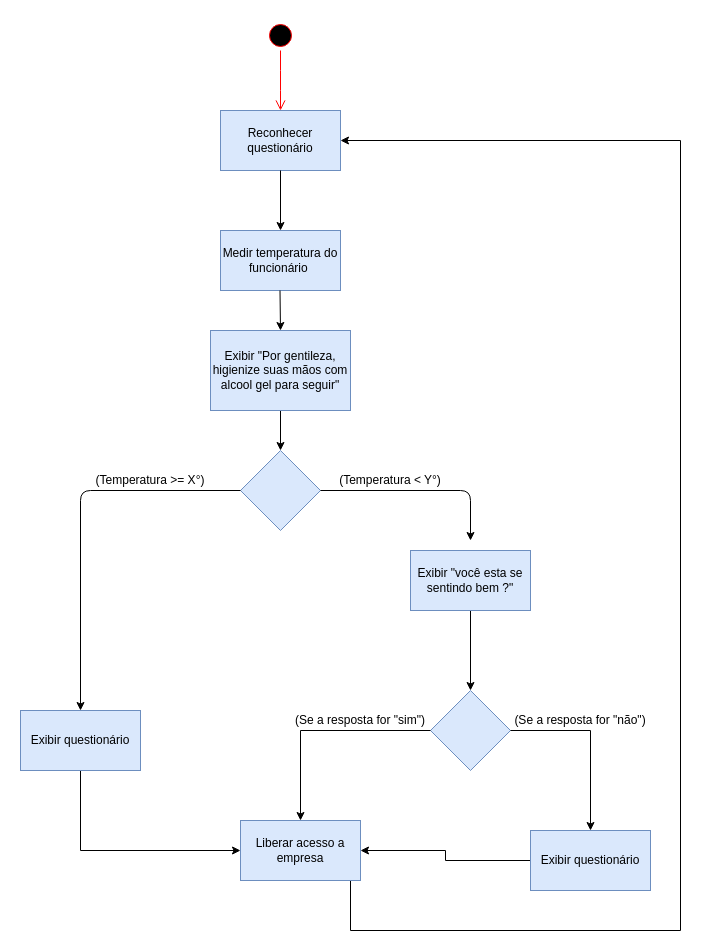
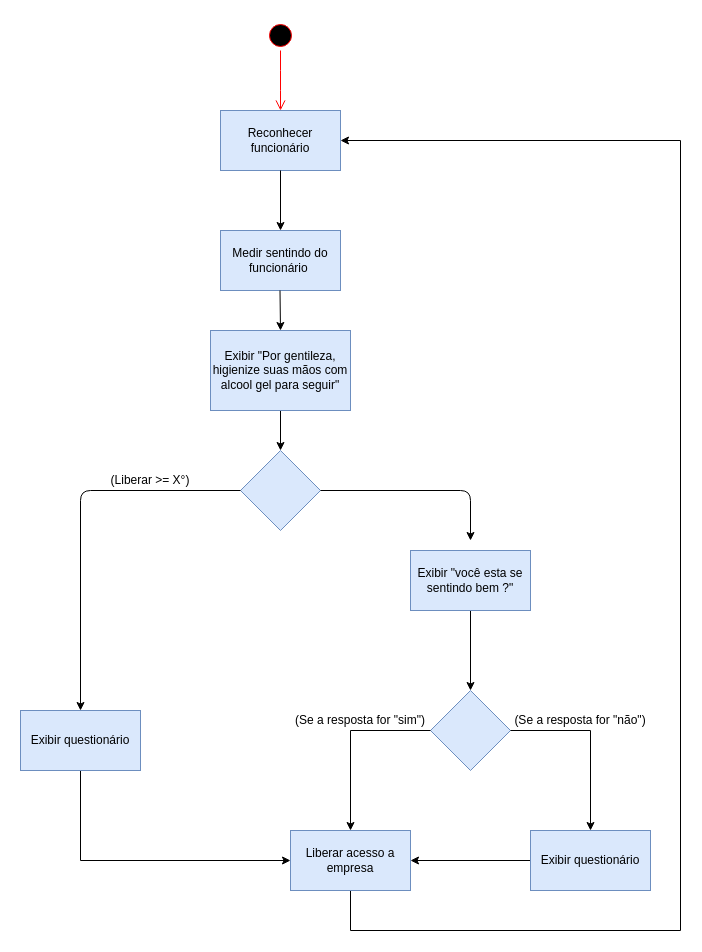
(281, 141) -> (281, 141)
(281, 261) -> (281, 261)
(151, 481) -> (151, 481)
(391, 481) -> none
(301, 851) -> (351, 861)
